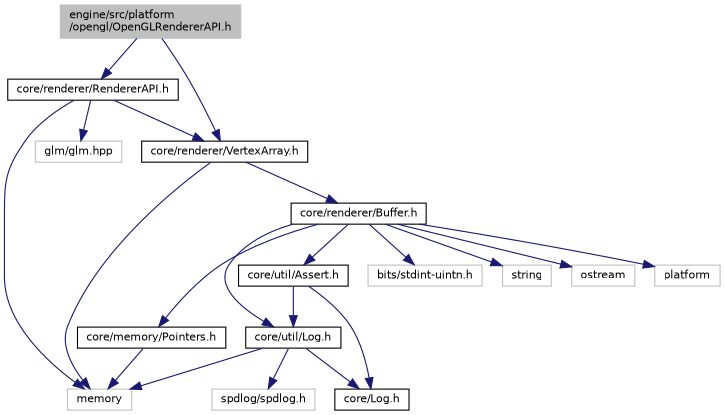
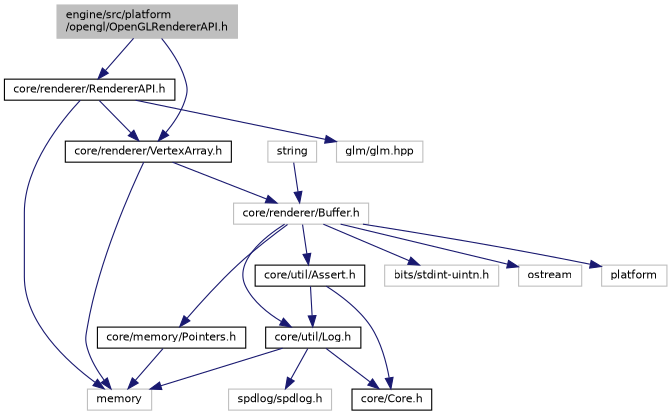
(359, 214) -> (301, 214)
(438, 243) -> (296, 177)
(372, 400) -> (392, 400)
